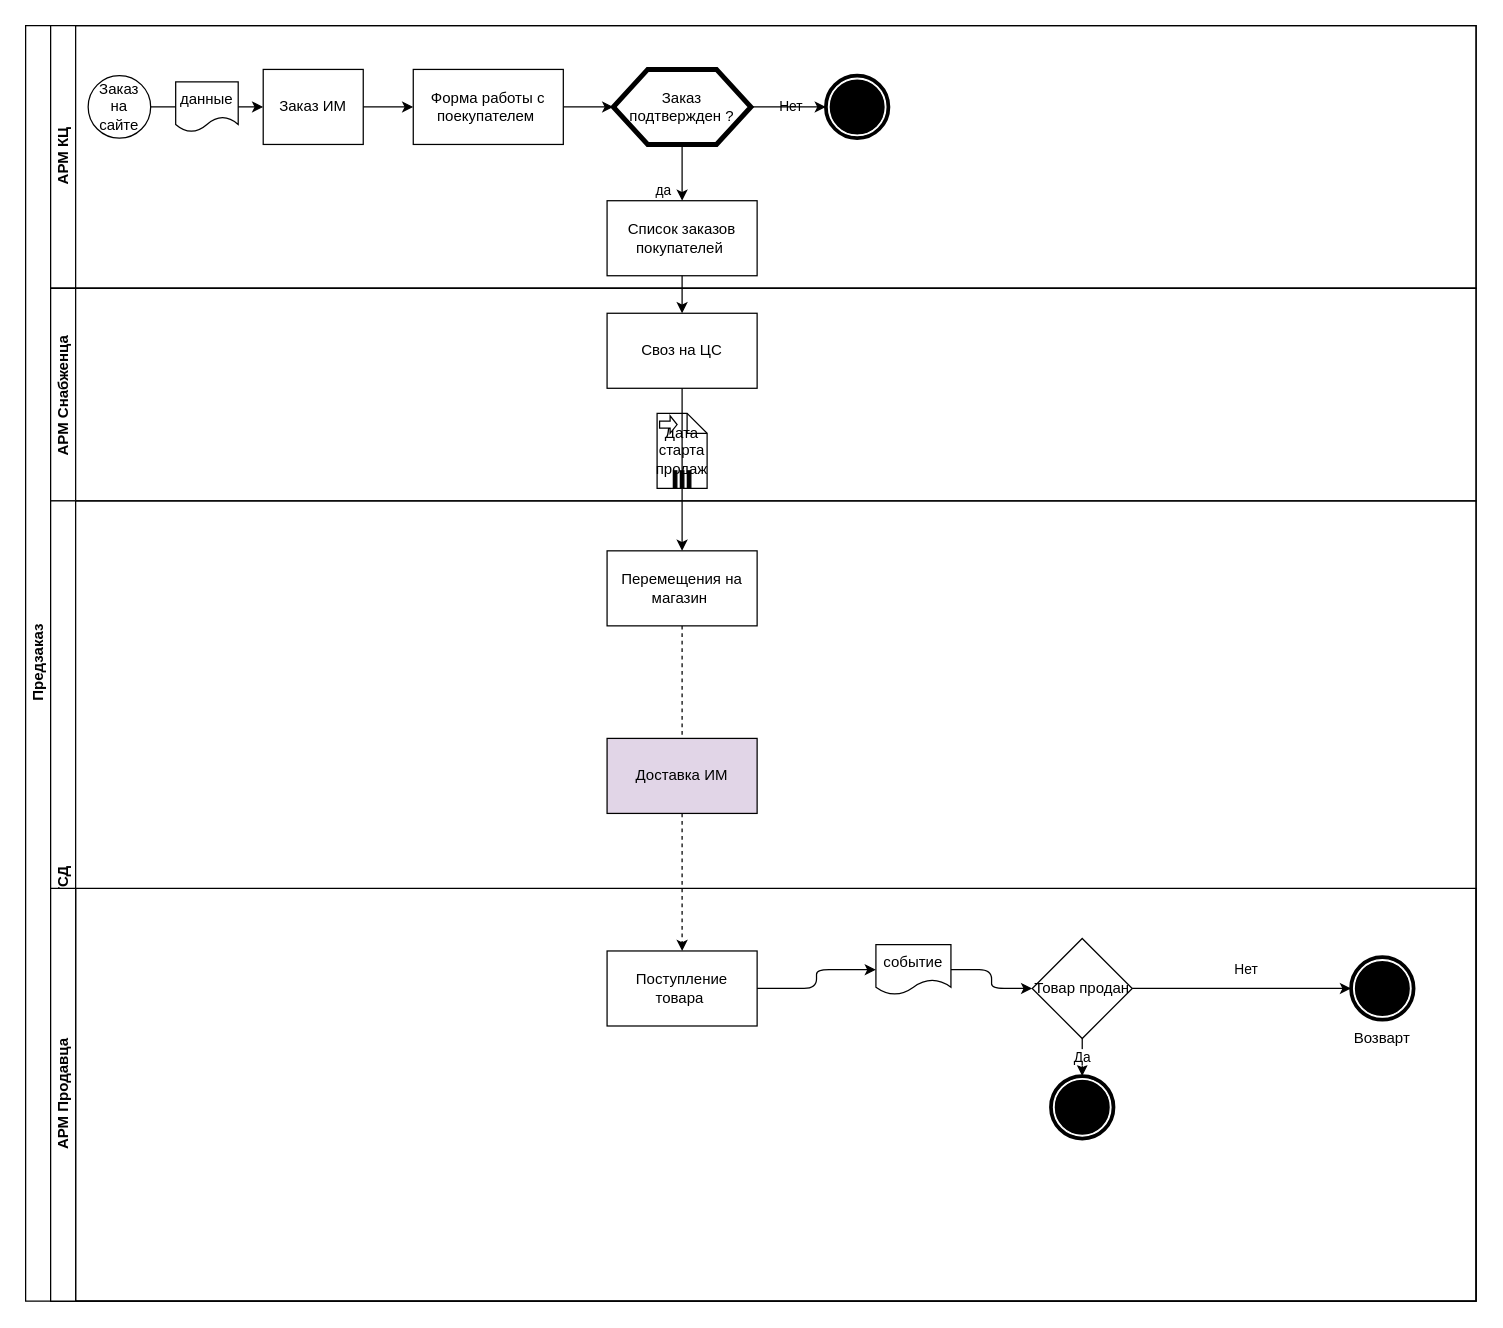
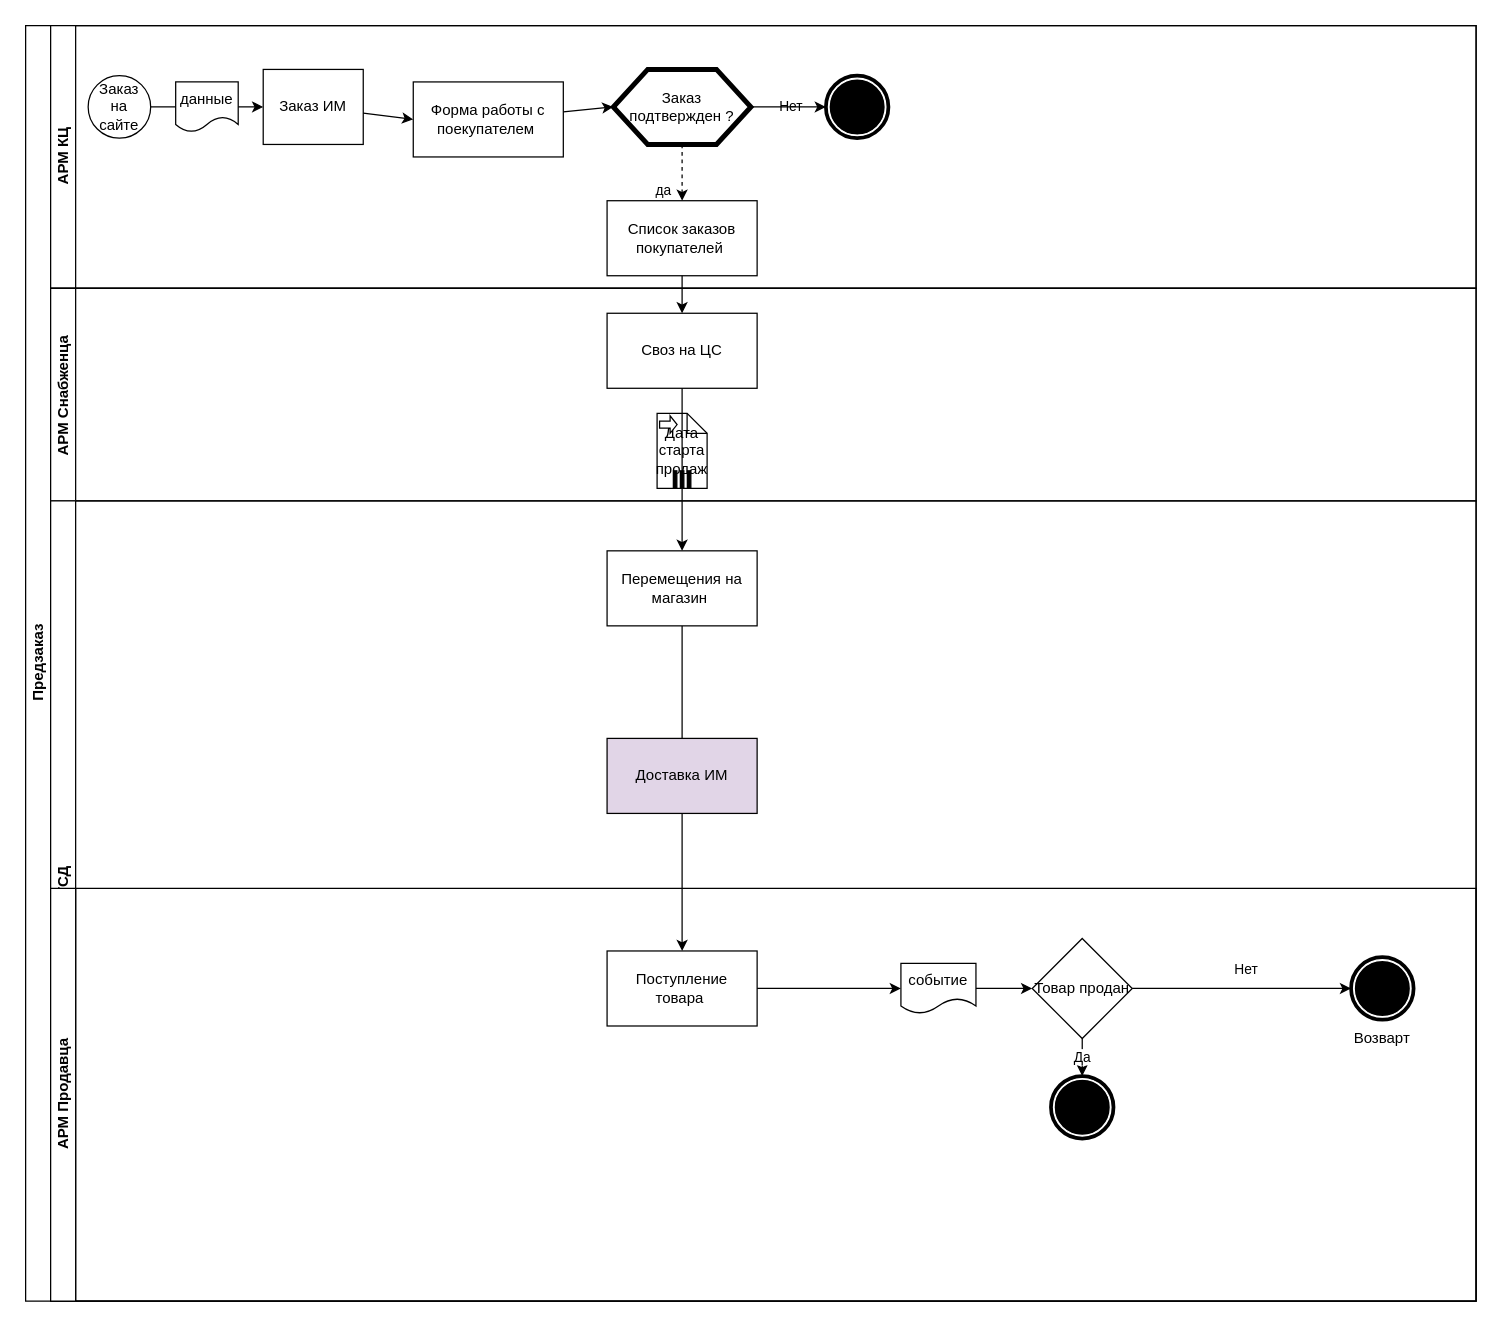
(488, 107) -> (488, 119)
(682, 168) -> (682, 168)
(682, 878) -> (682, 878)
(913, 969) -> (938, 988)
